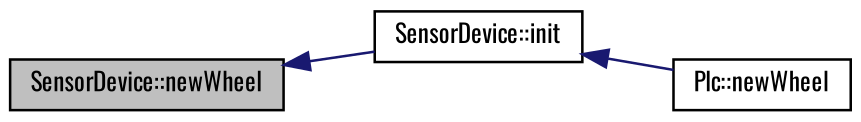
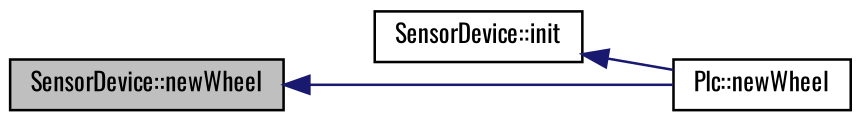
(342, 56) -> (492, 85)
